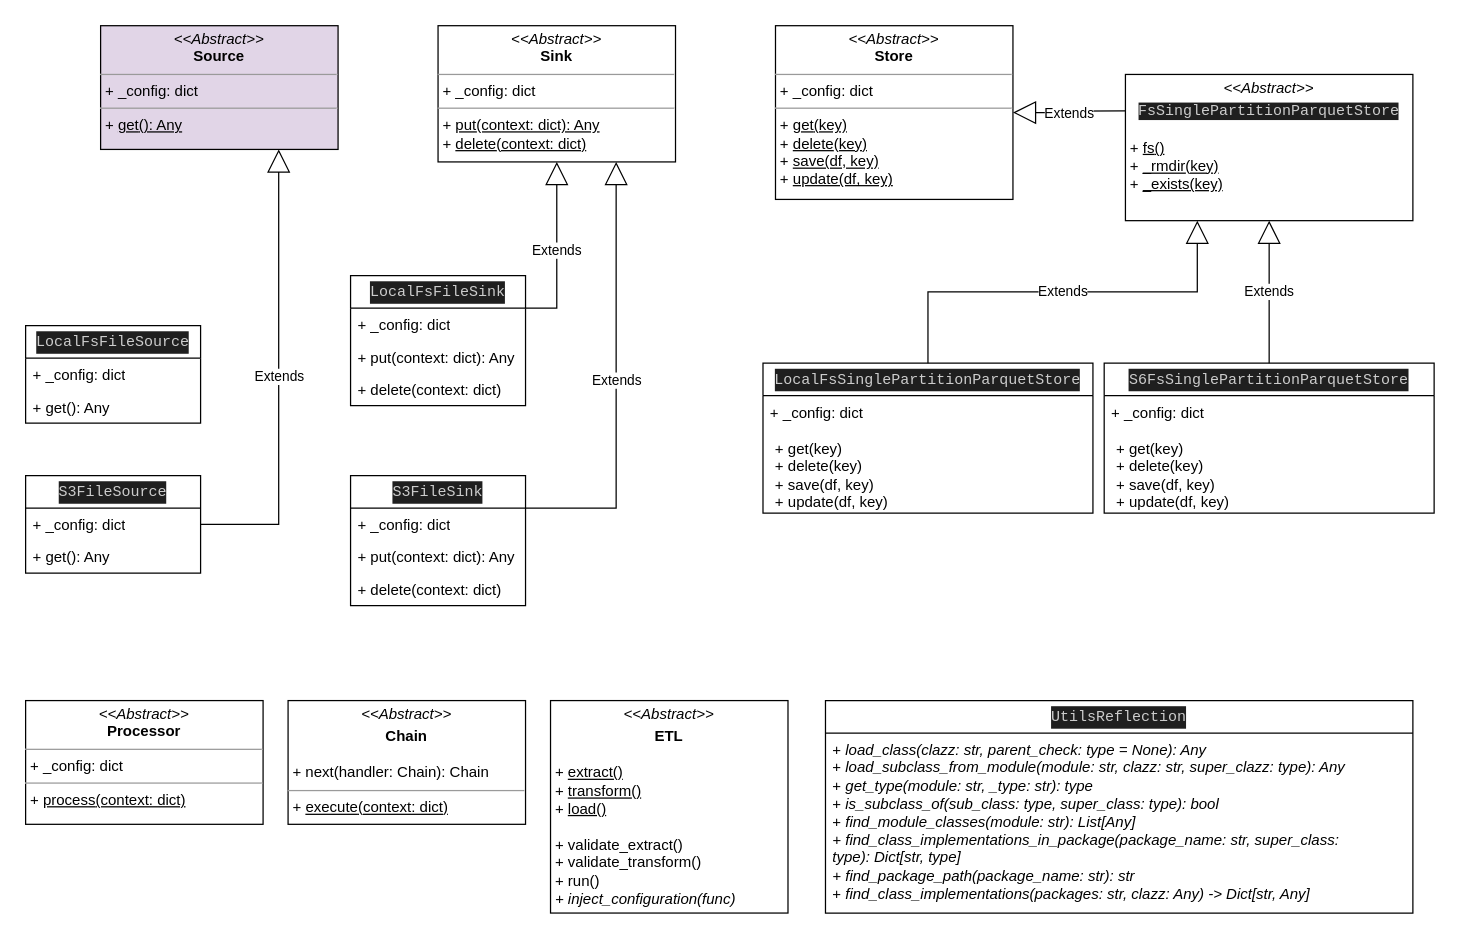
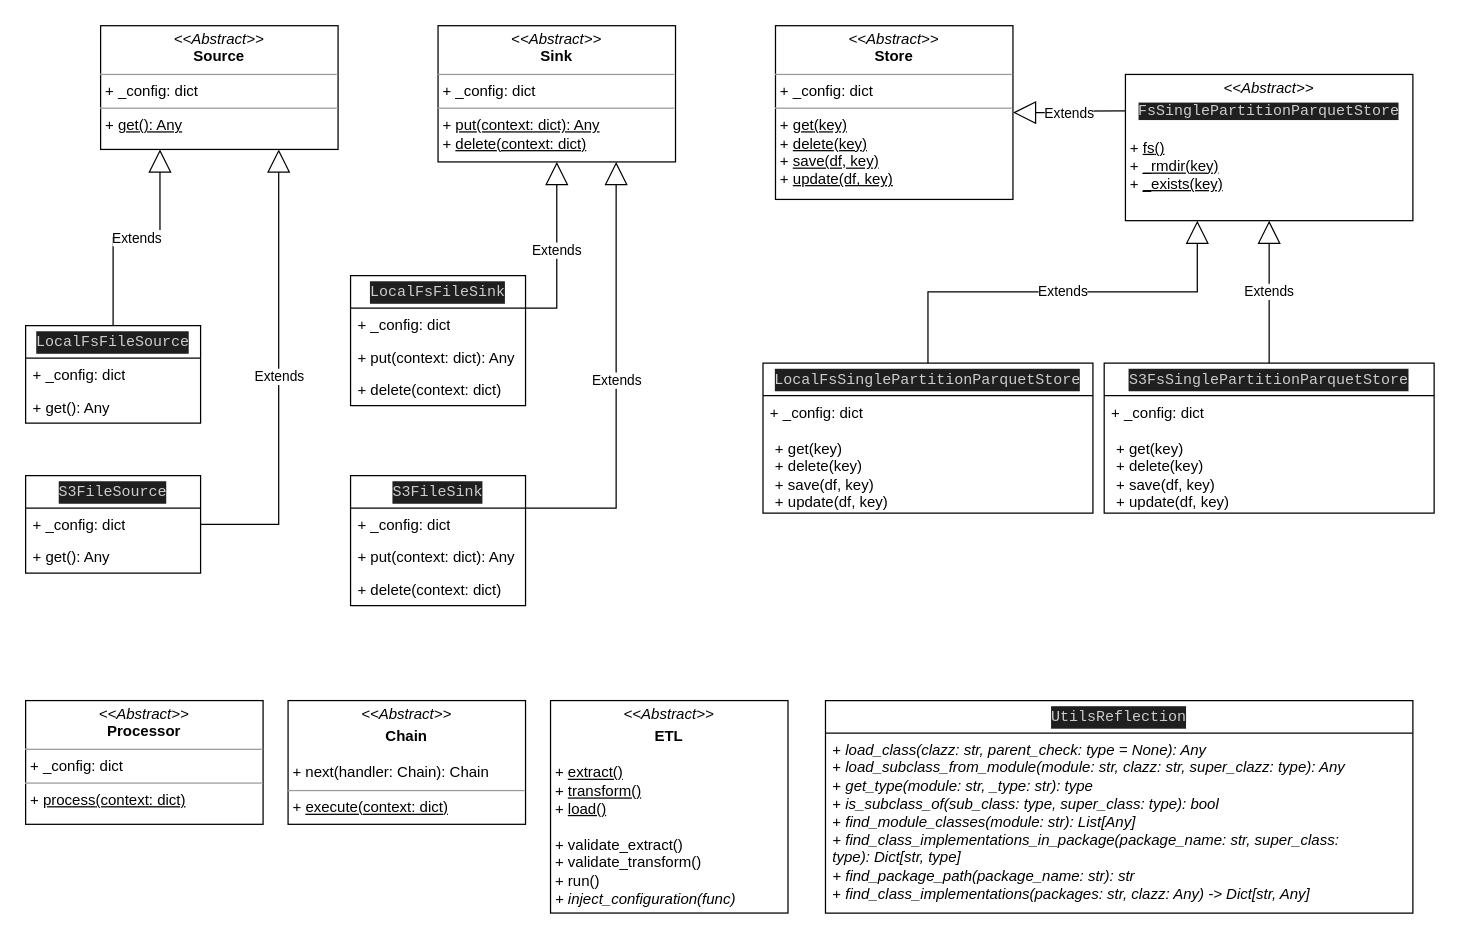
(219, 88) -> (219, 88)
none -> (126, 238)
(1269, 379) -> (1269, 379)
